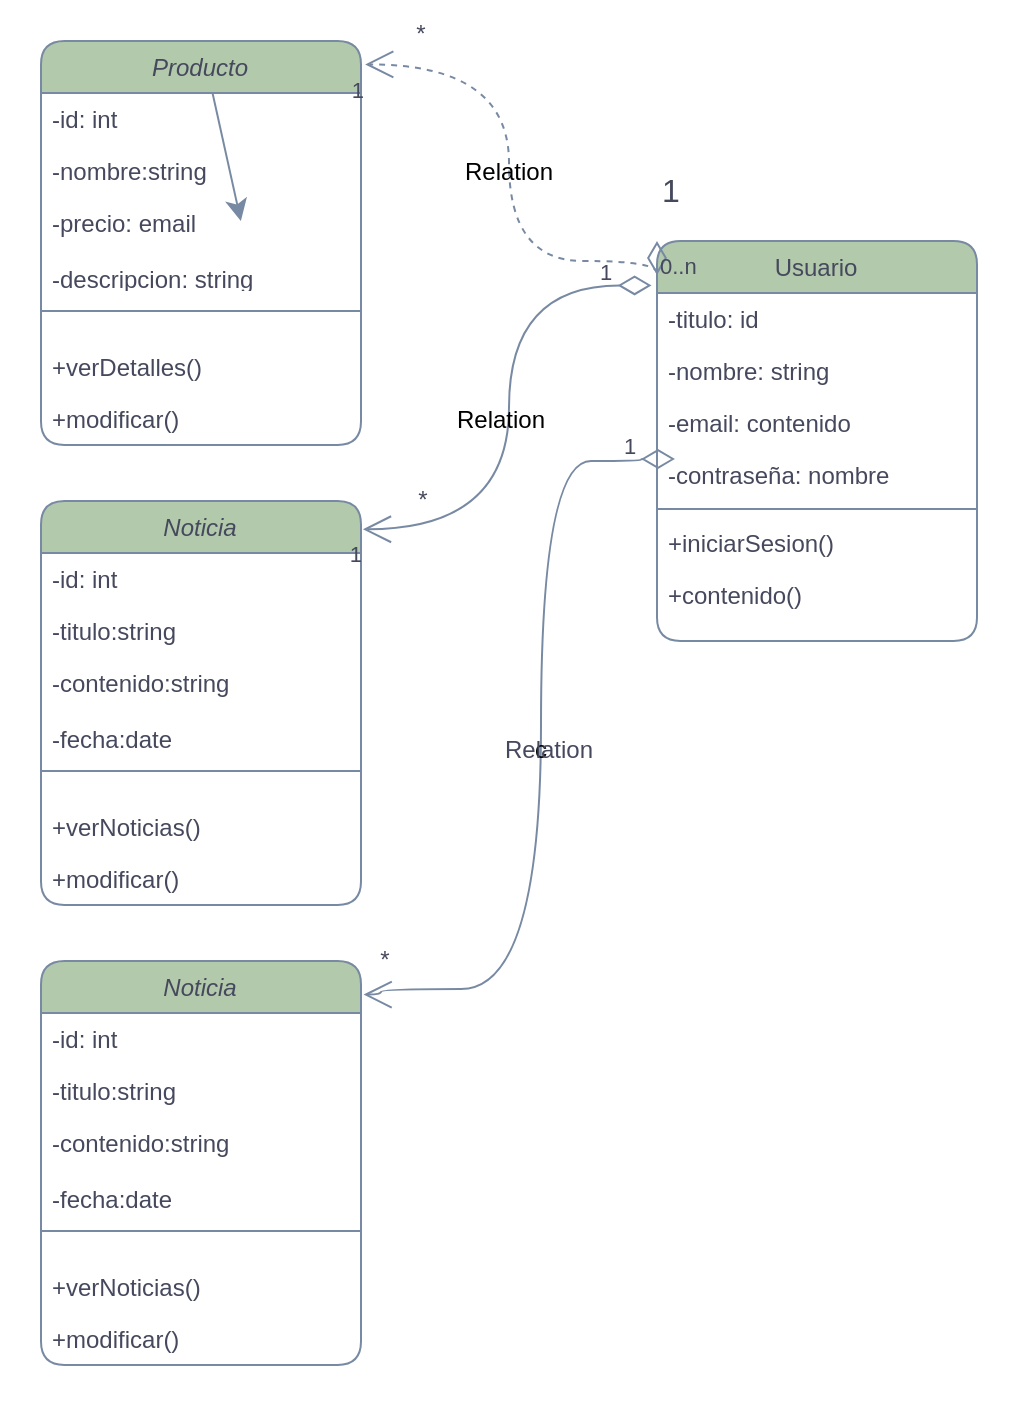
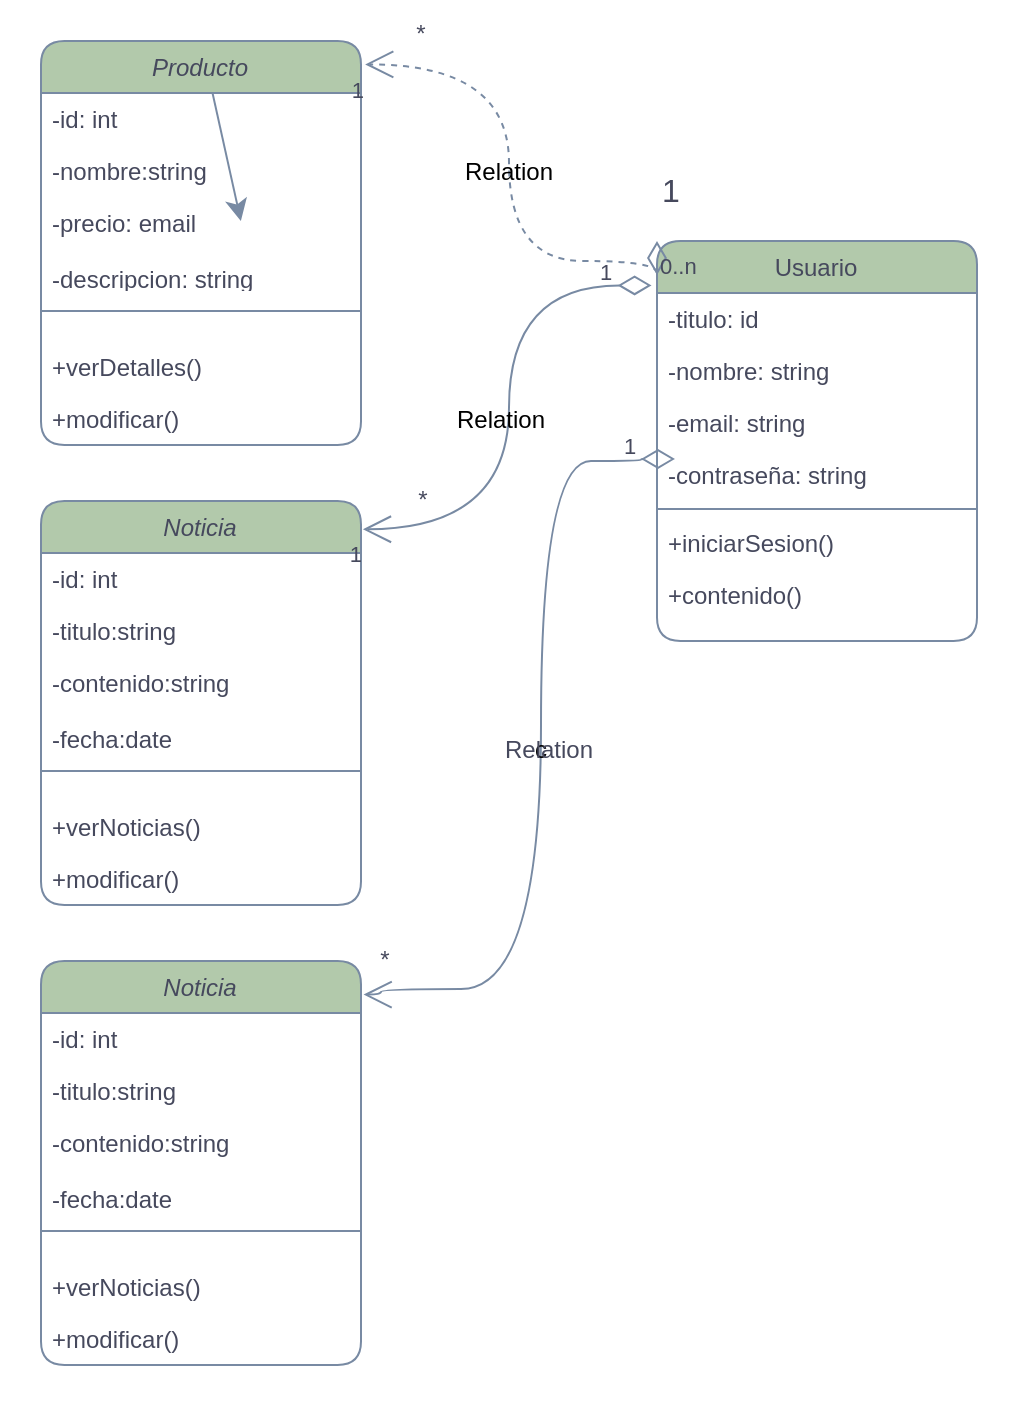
(767, 424) -> (746, 424)
(789, 476) -> (786, 476)
